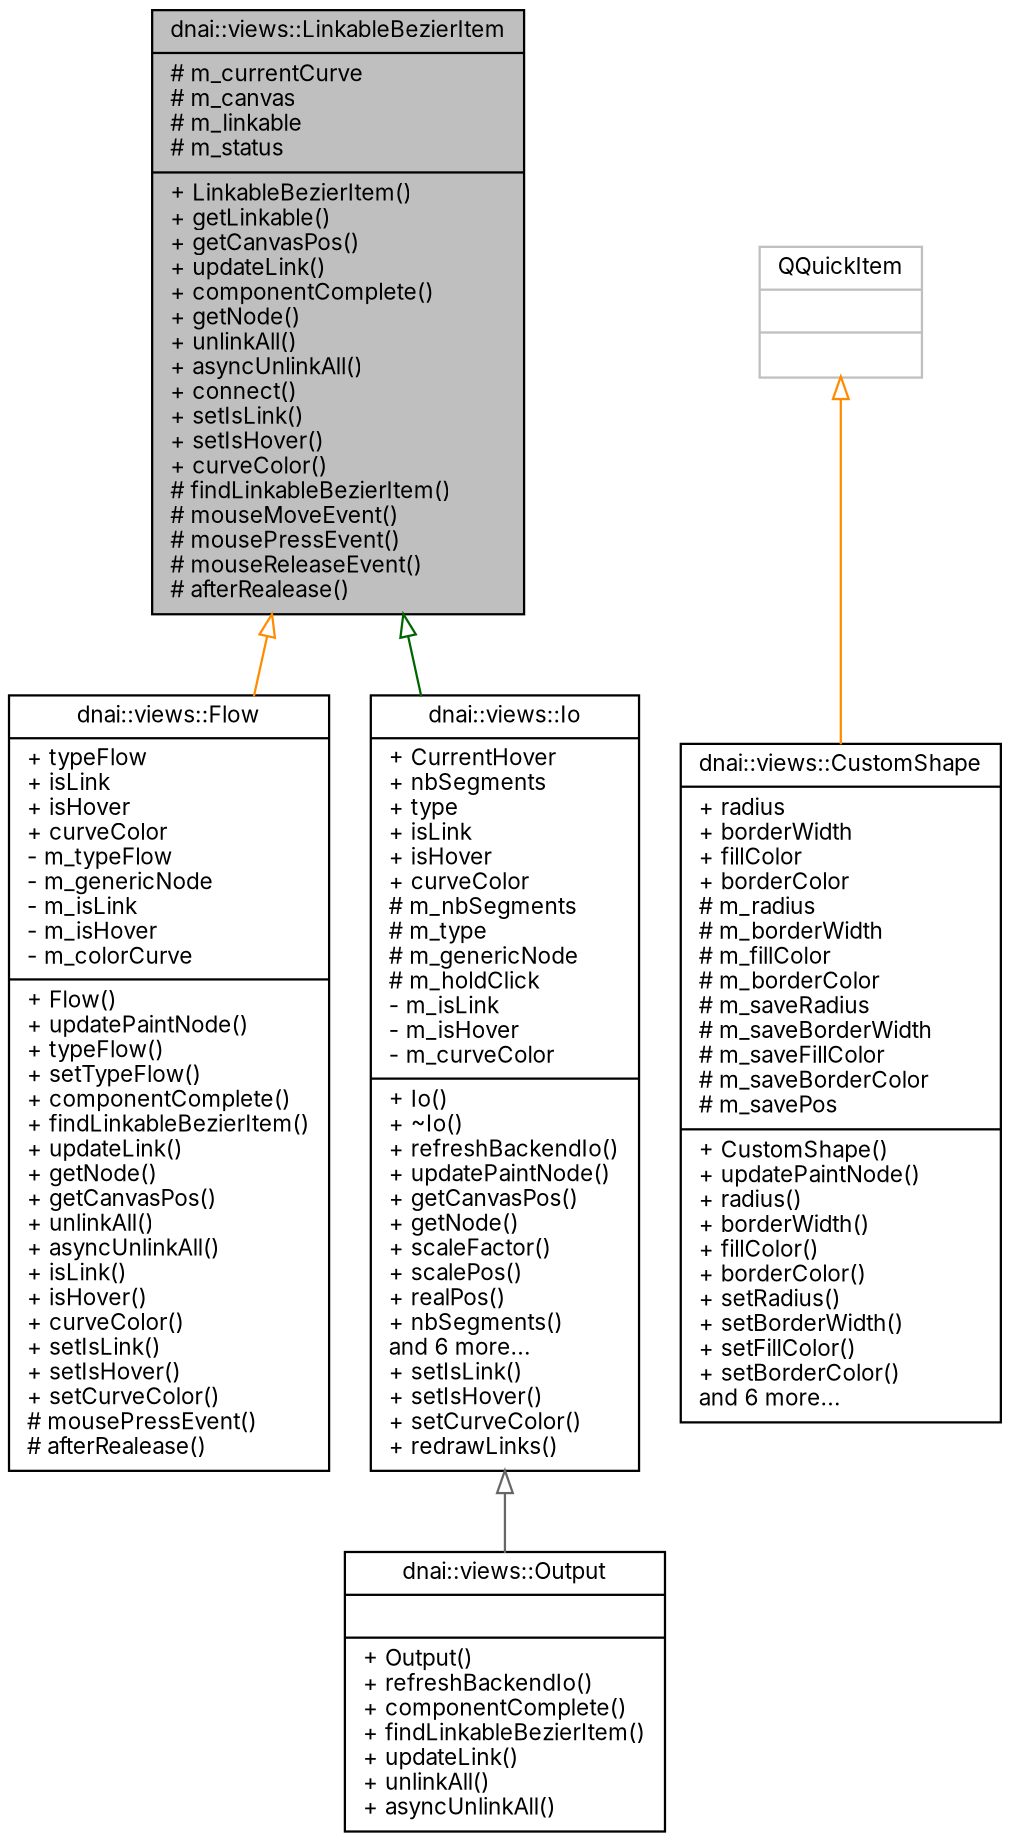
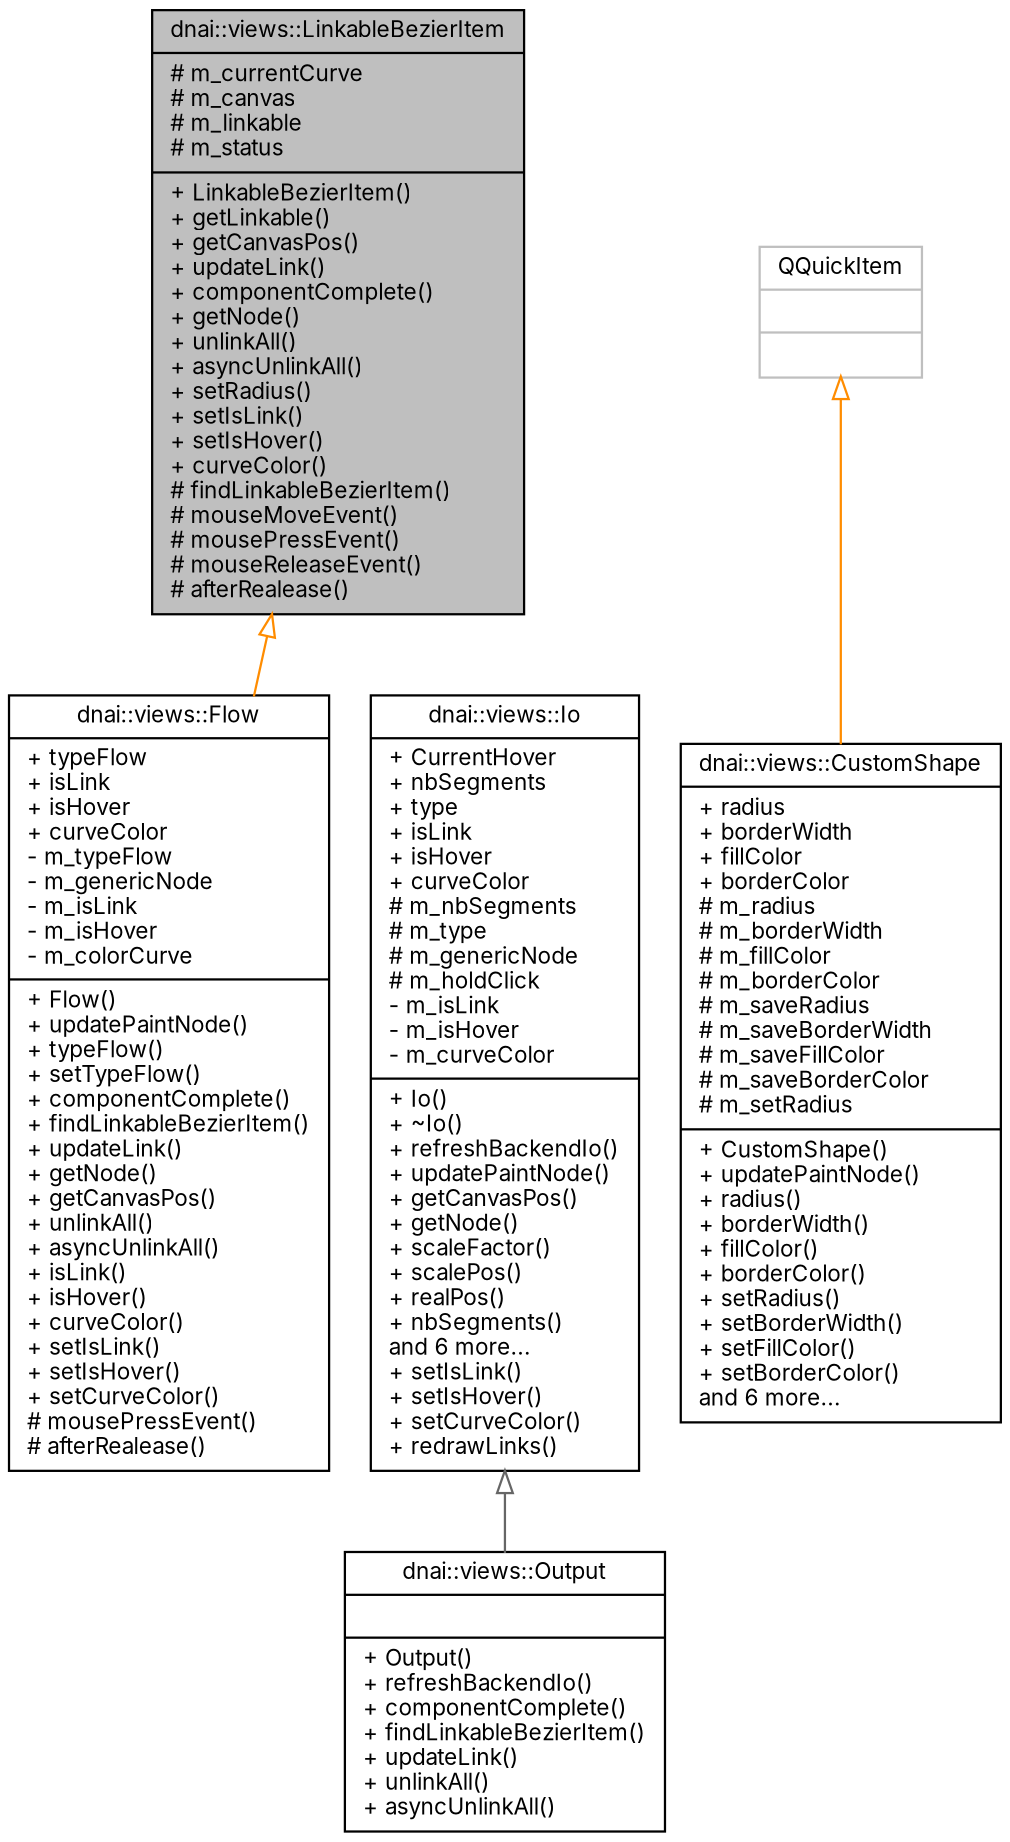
(234, 392) -> (242, 392)
(415, 666) -> none
(769, 1106) -> (777, 1106)
